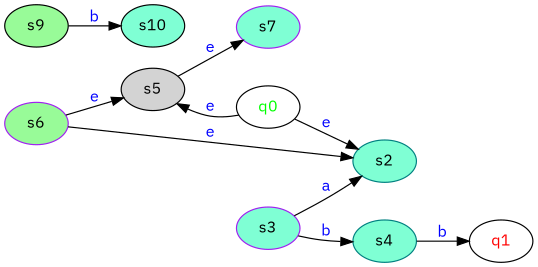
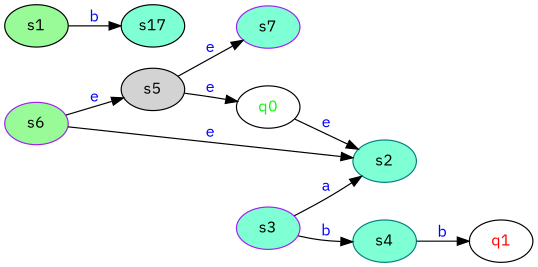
(36, 26) -> (36, 26)
(153, 26) -> (153, 26)
(213, 116) -> (205, 96)
